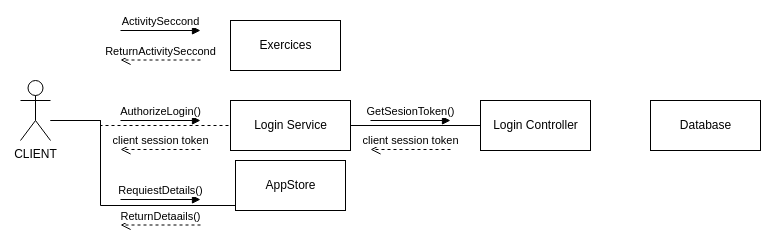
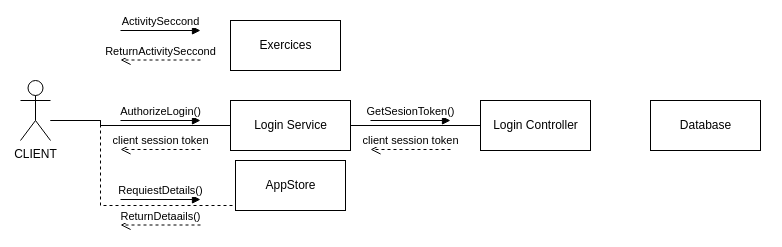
(166, 126) -> (166, 126)
(130, 206) -> (130, 206)
